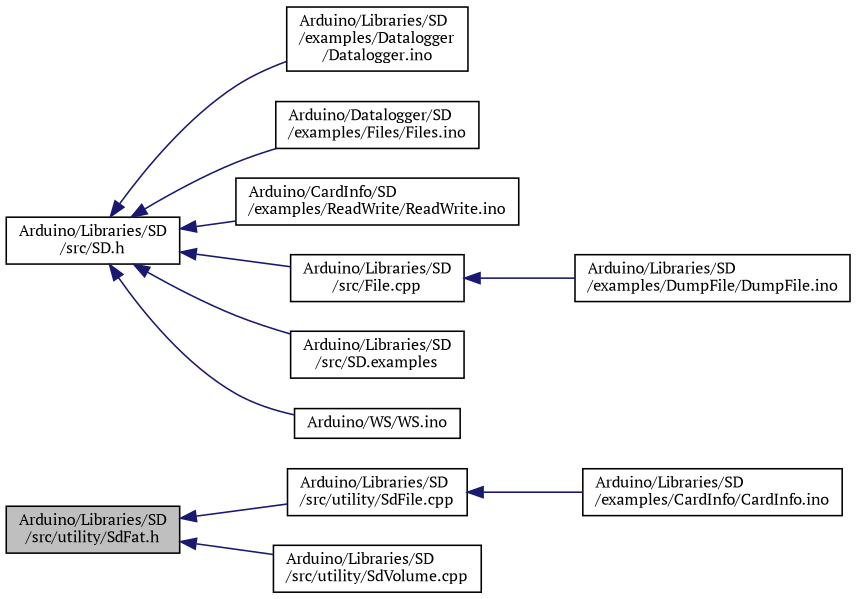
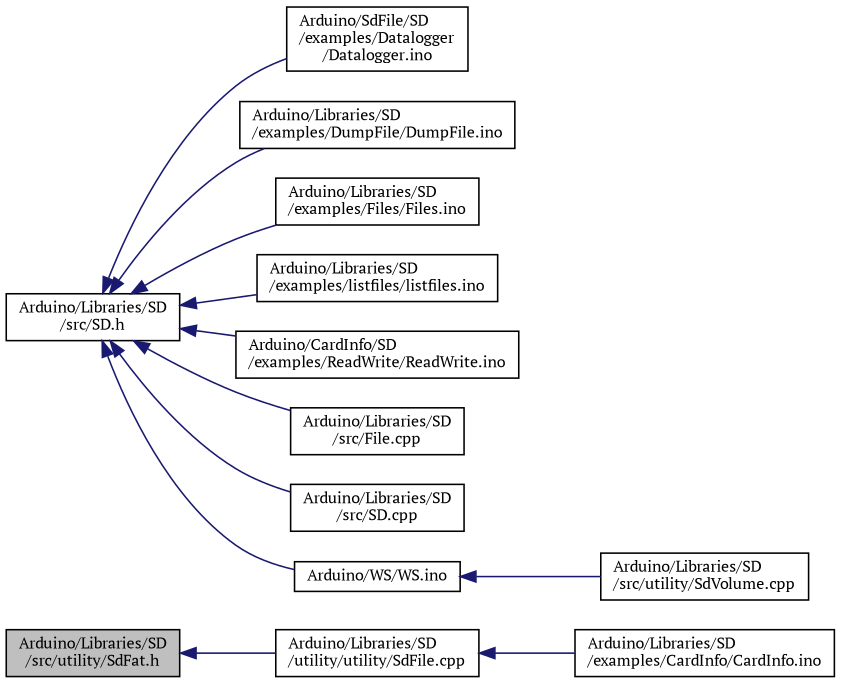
(377, 39) -> (377, 39)
(377, 125) -> (377, 202)
none -> (377, 278)
(527, 278) -> (183, 205)
(377, 355) -> (377, 508)
(377, 492) -> (377, 653)
(235, 549) -> (538, 577)
